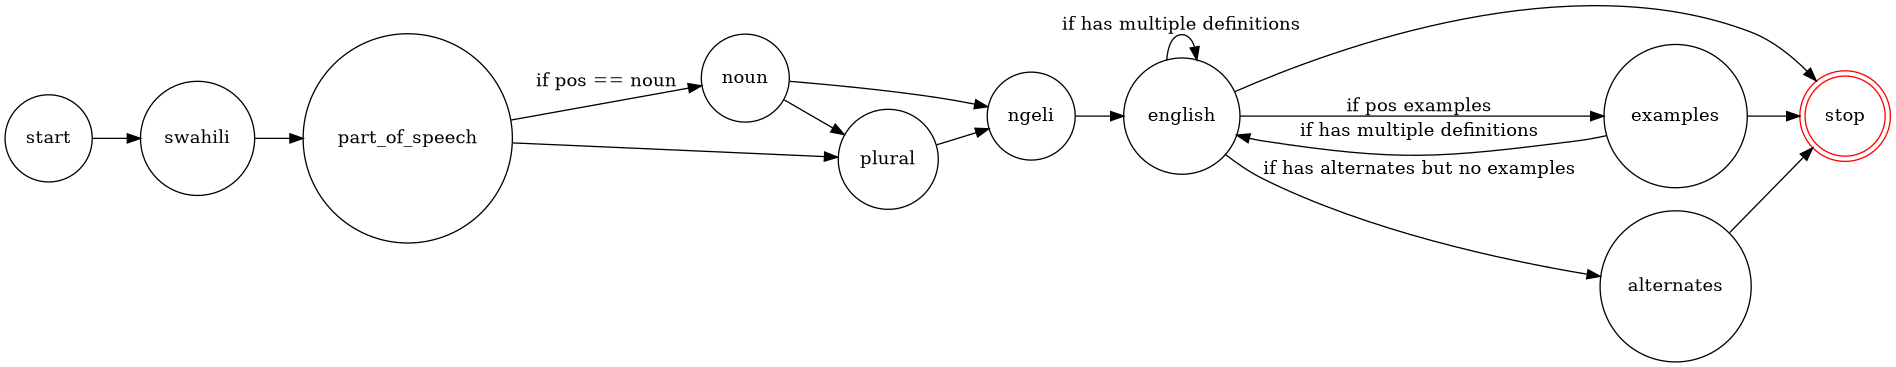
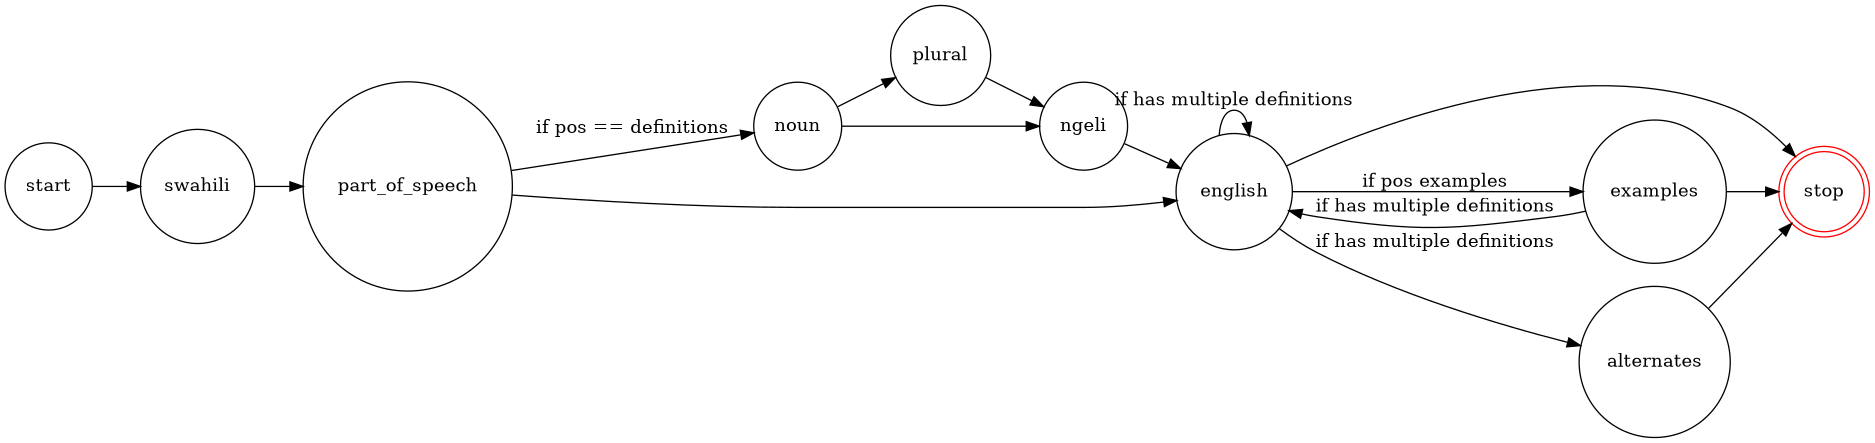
(607, 81) -> (633, 128)
(669, 150) -> (838, 207)
(1420, 169) -> (1435, 242)
